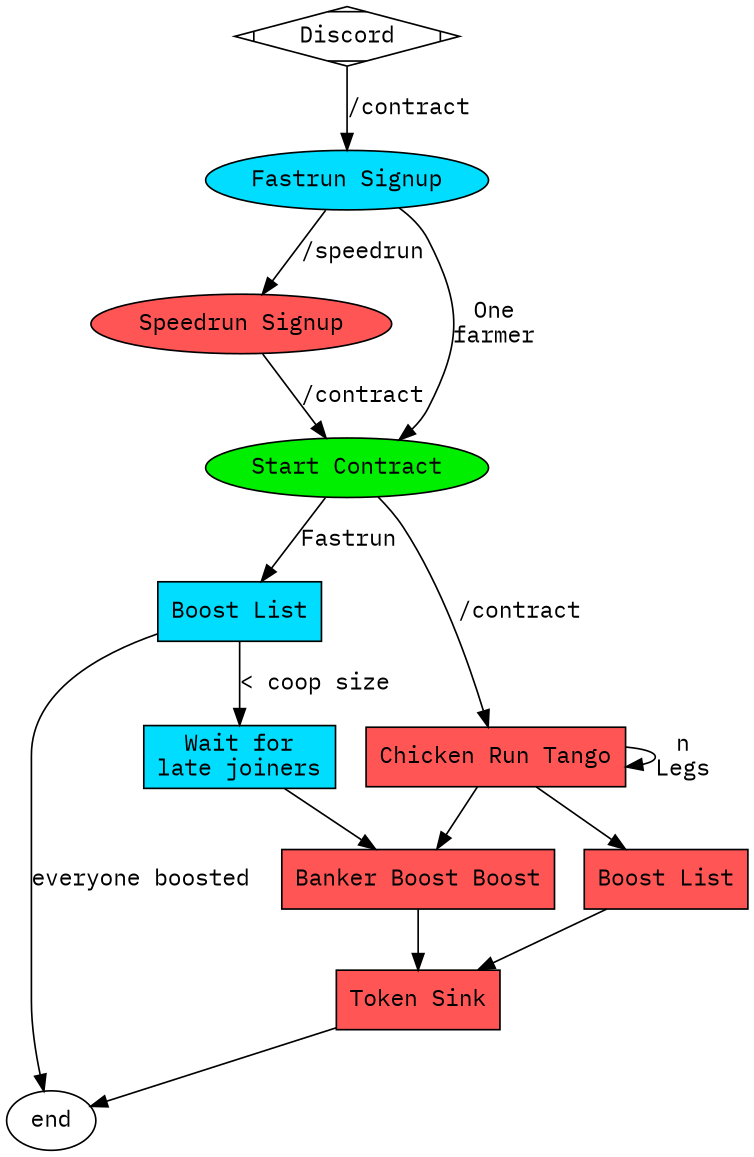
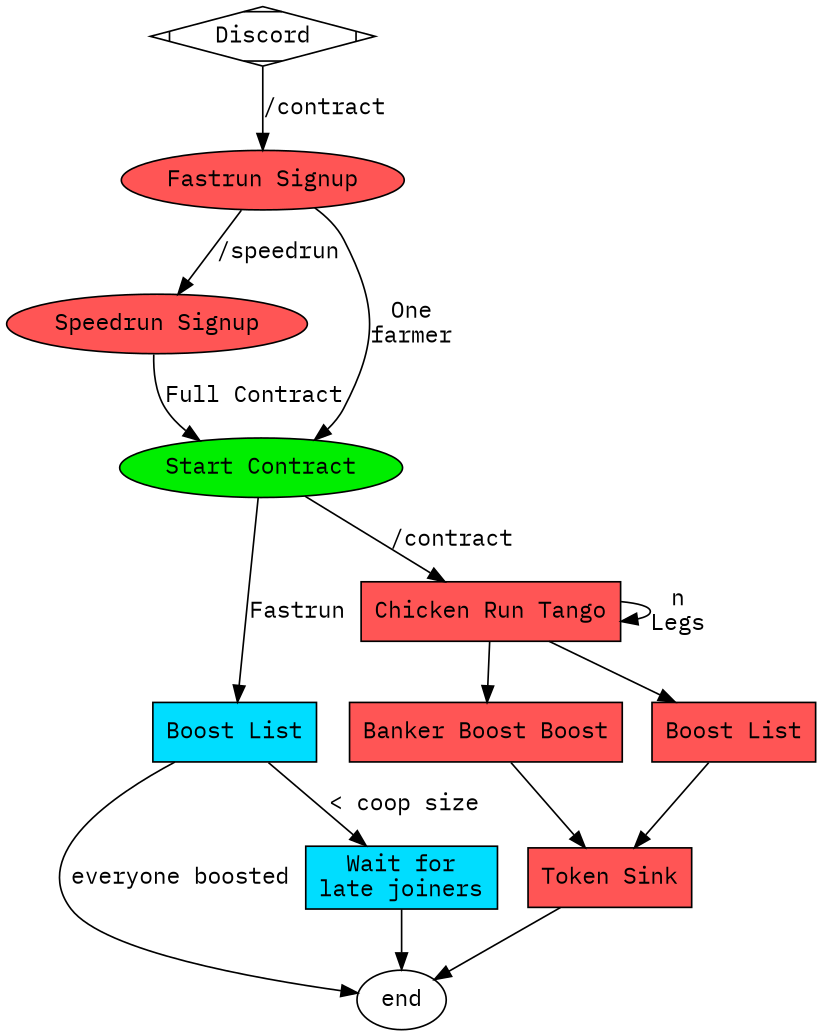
(347, 180) -> (263, 180)
(363, 396) -> (255, 396)
(323, 814) -> (402, 931)
